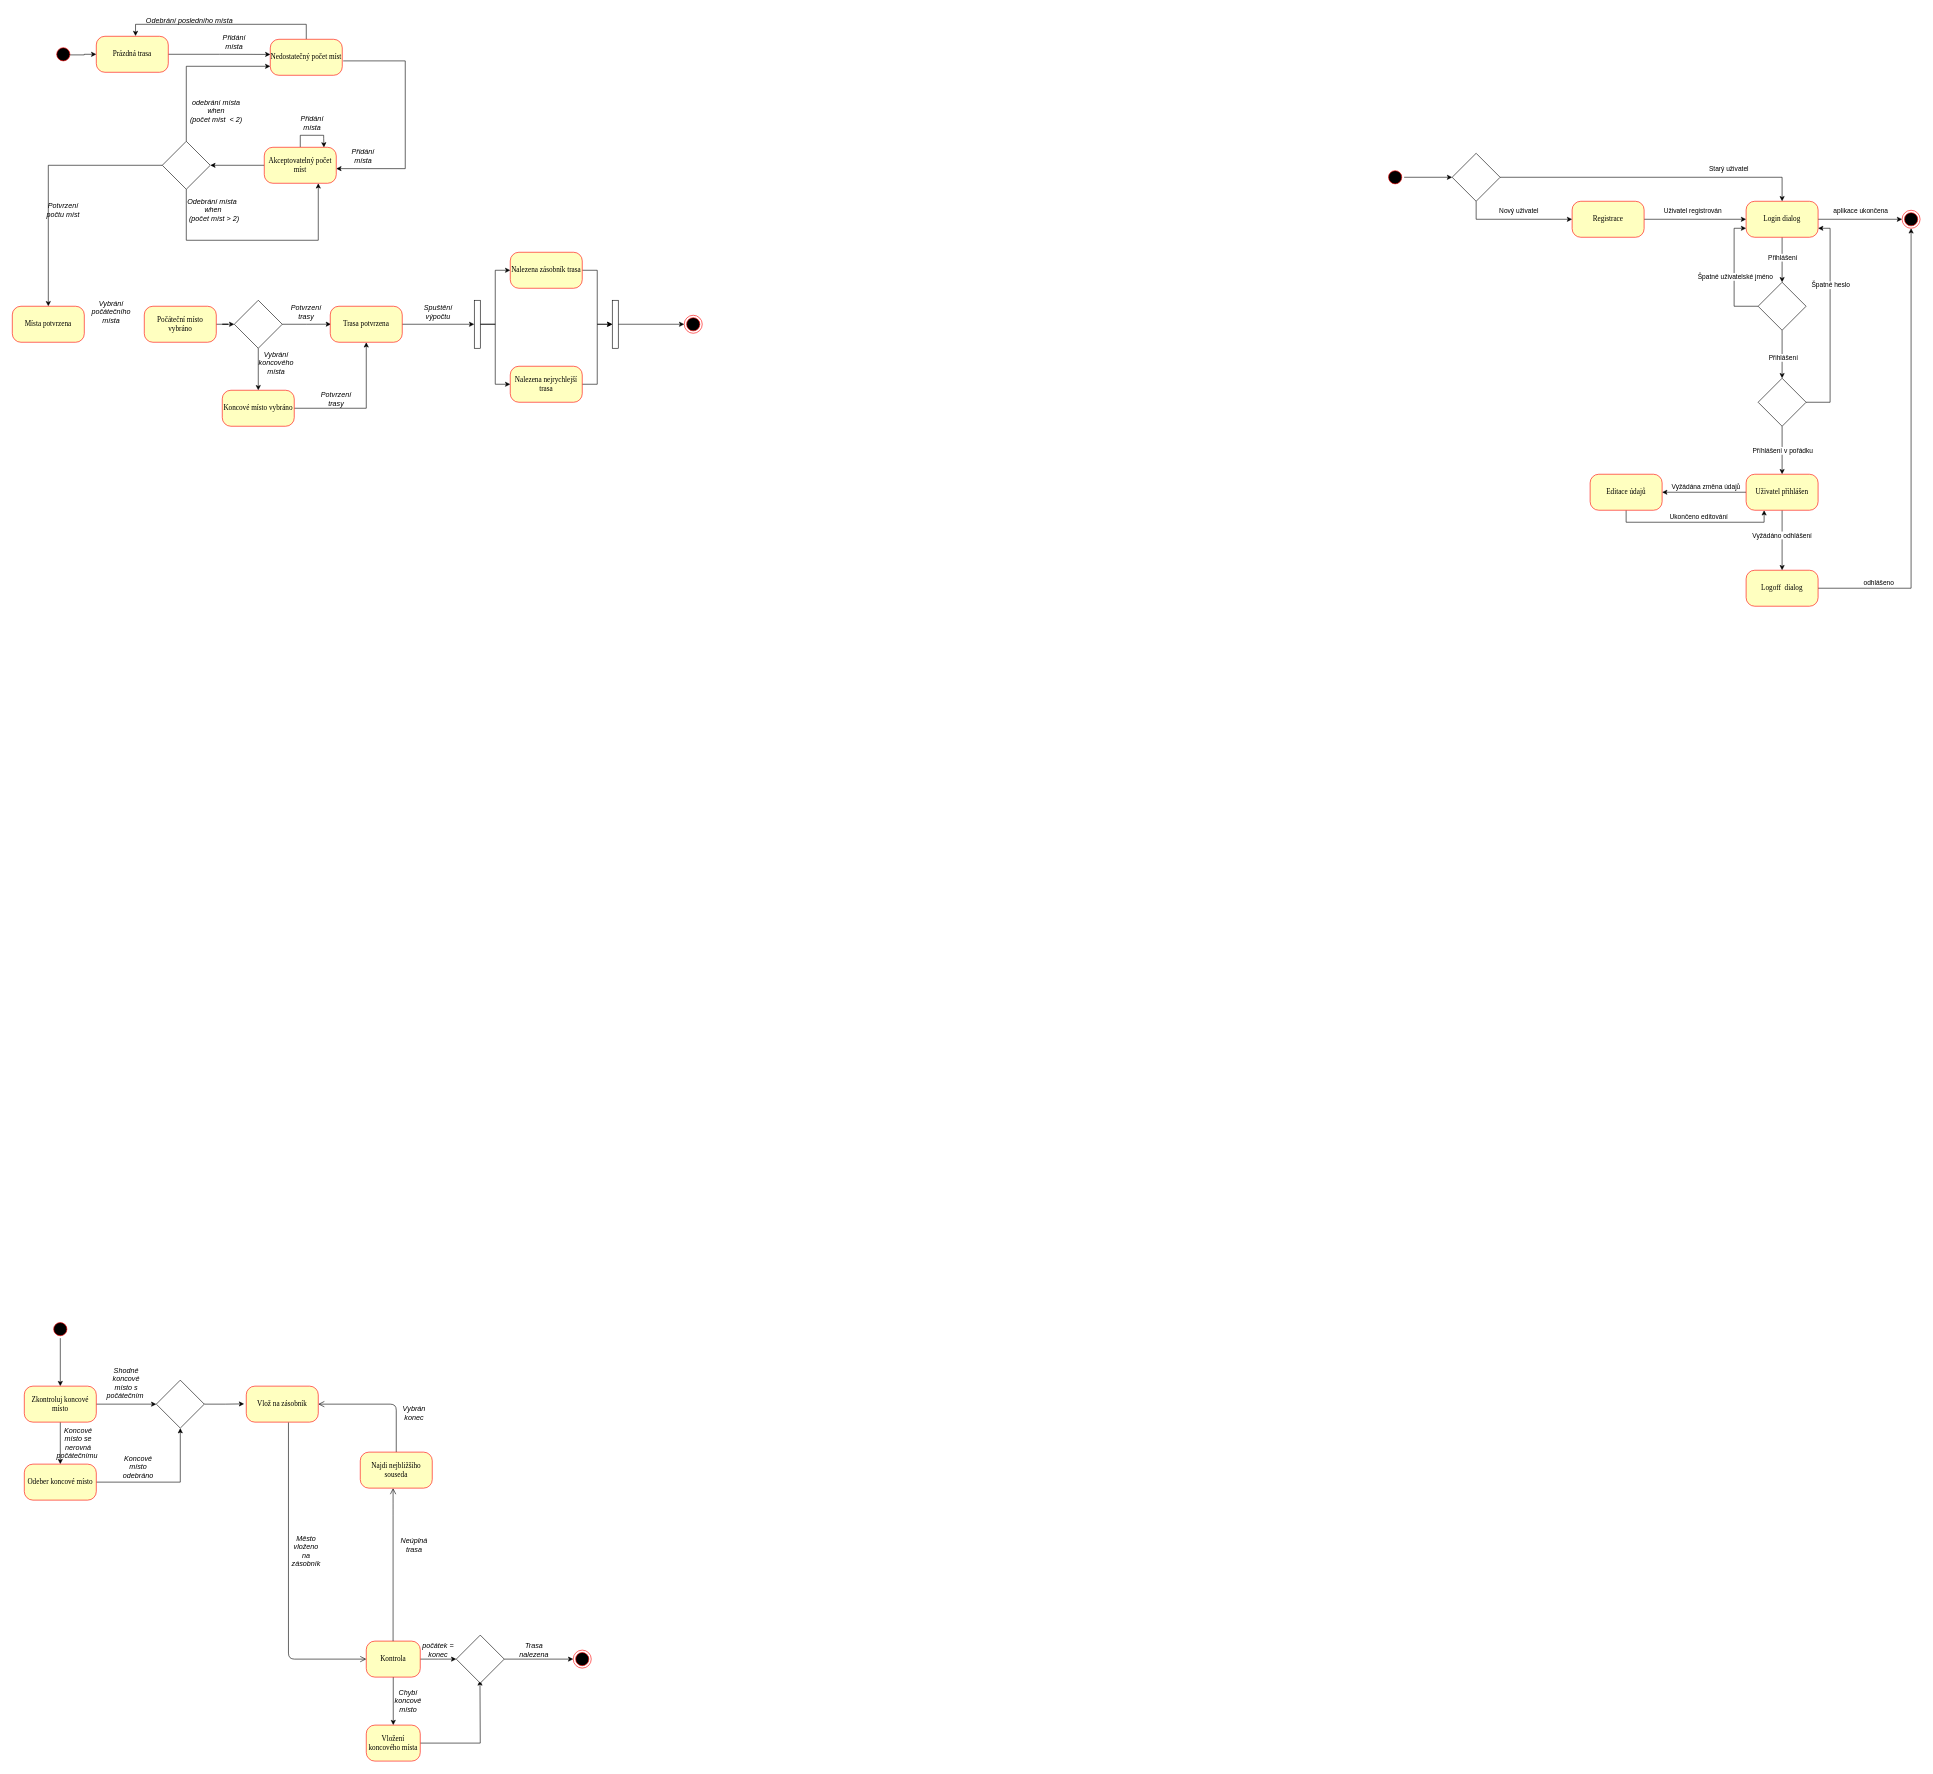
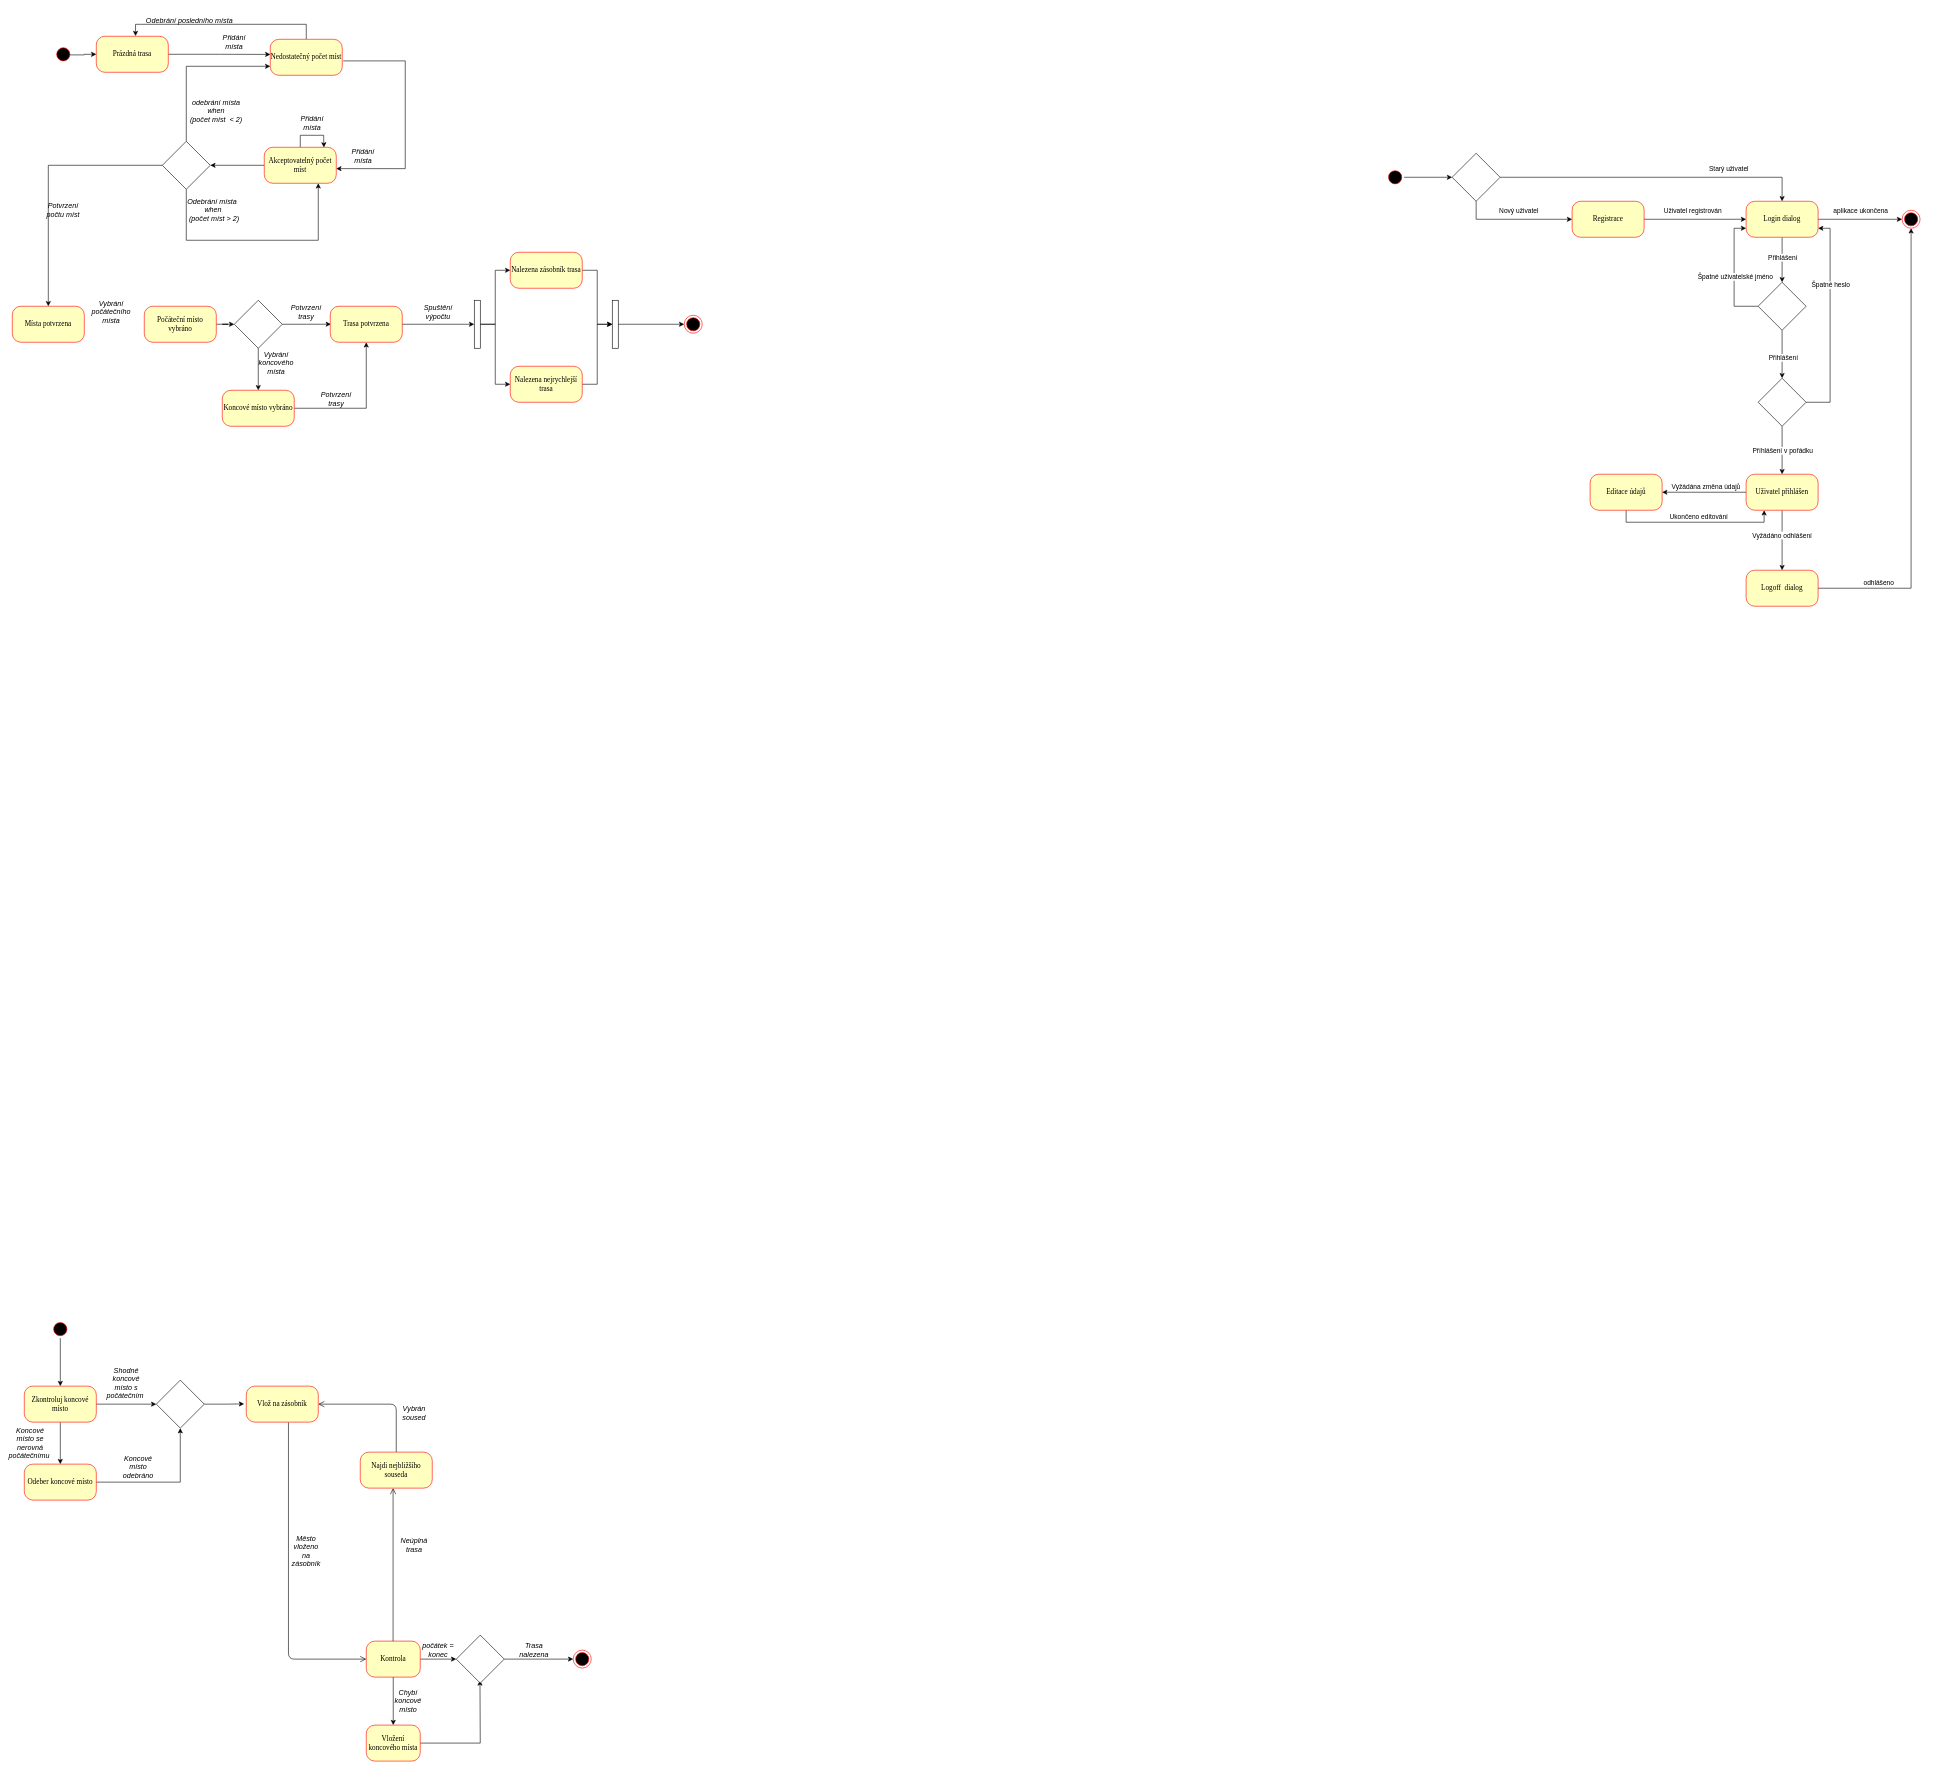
(414, 1413) -> (414, 1413)
(78, 1443) -> (30, 1443)
